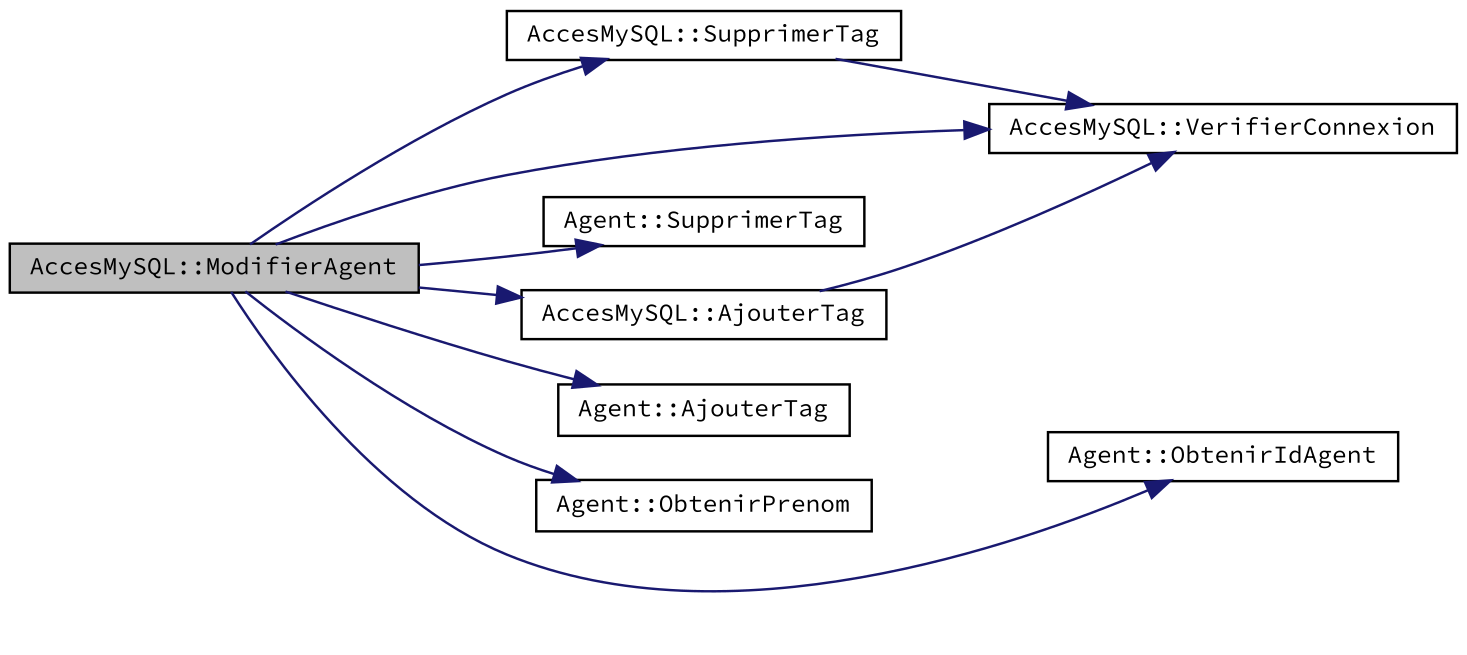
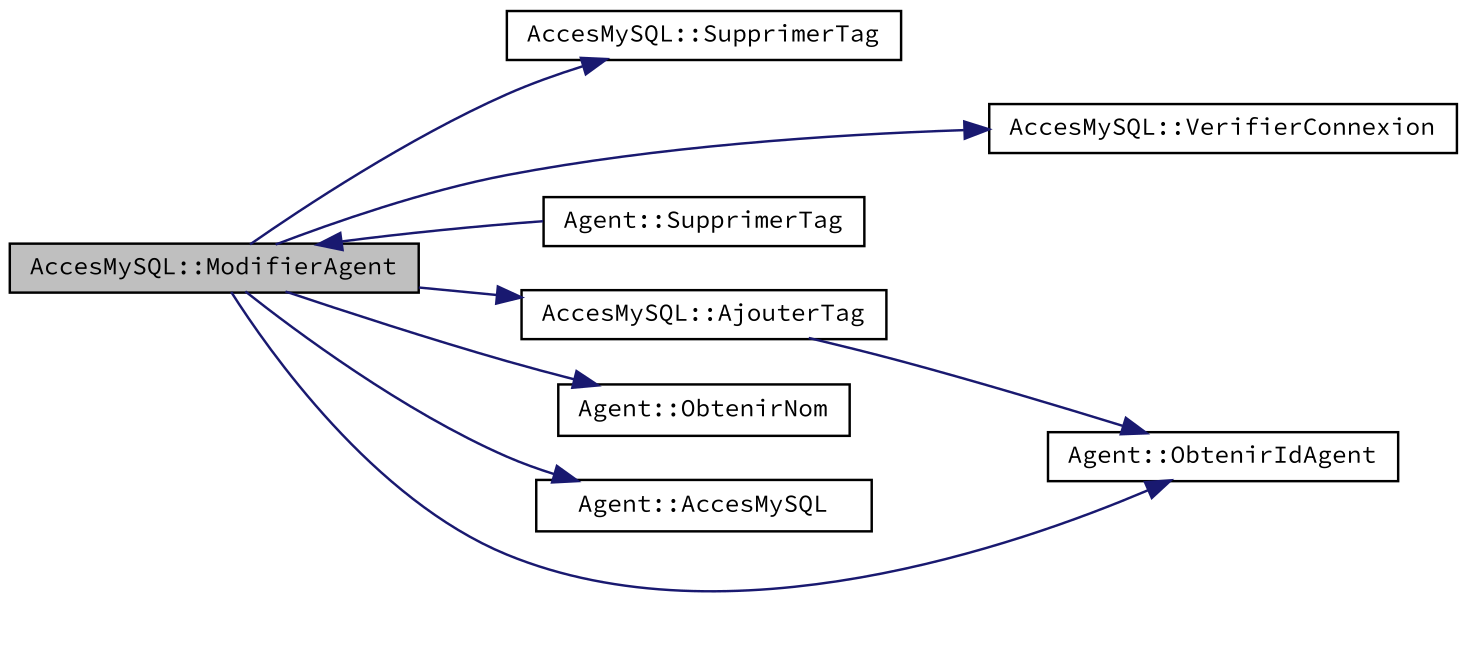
(951, 80) -> none
(989, 235) -> (966, 379)
(498, 257) -> (442, 230)
(704, 410) -> (704, 410)
(704, 506) -> (704, 506)
